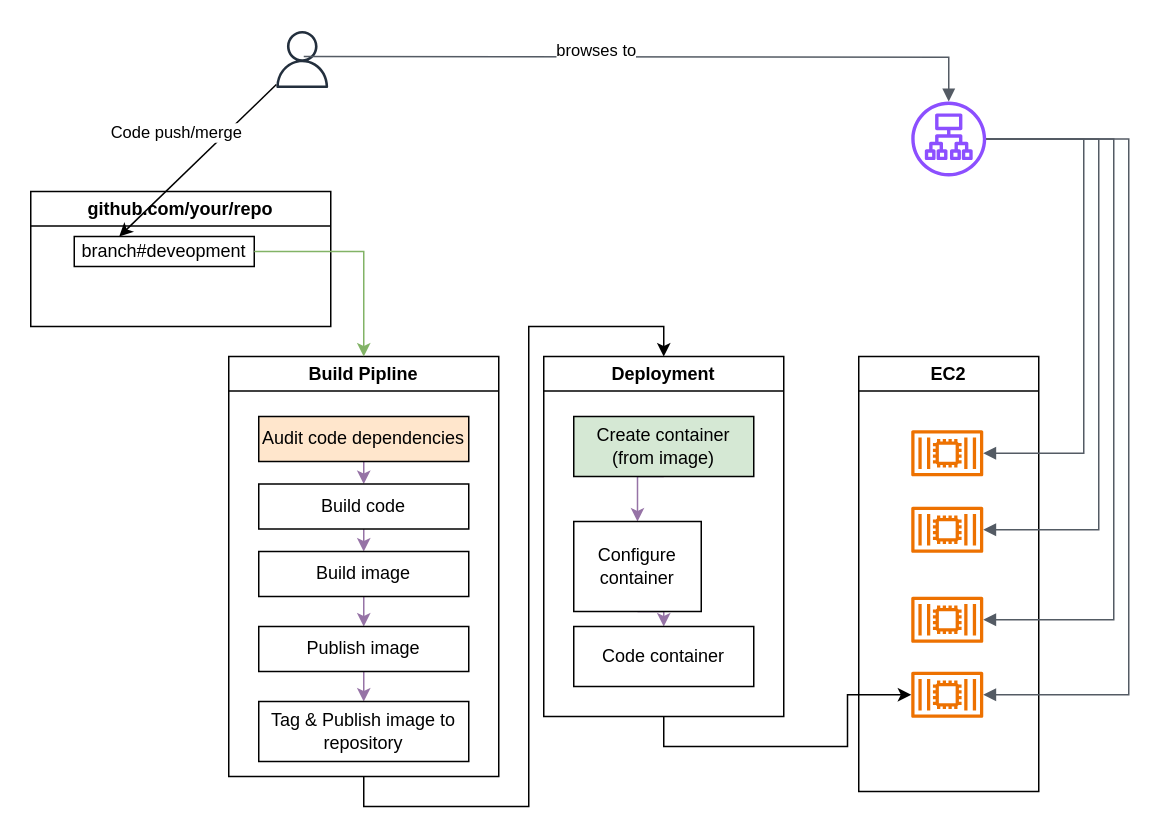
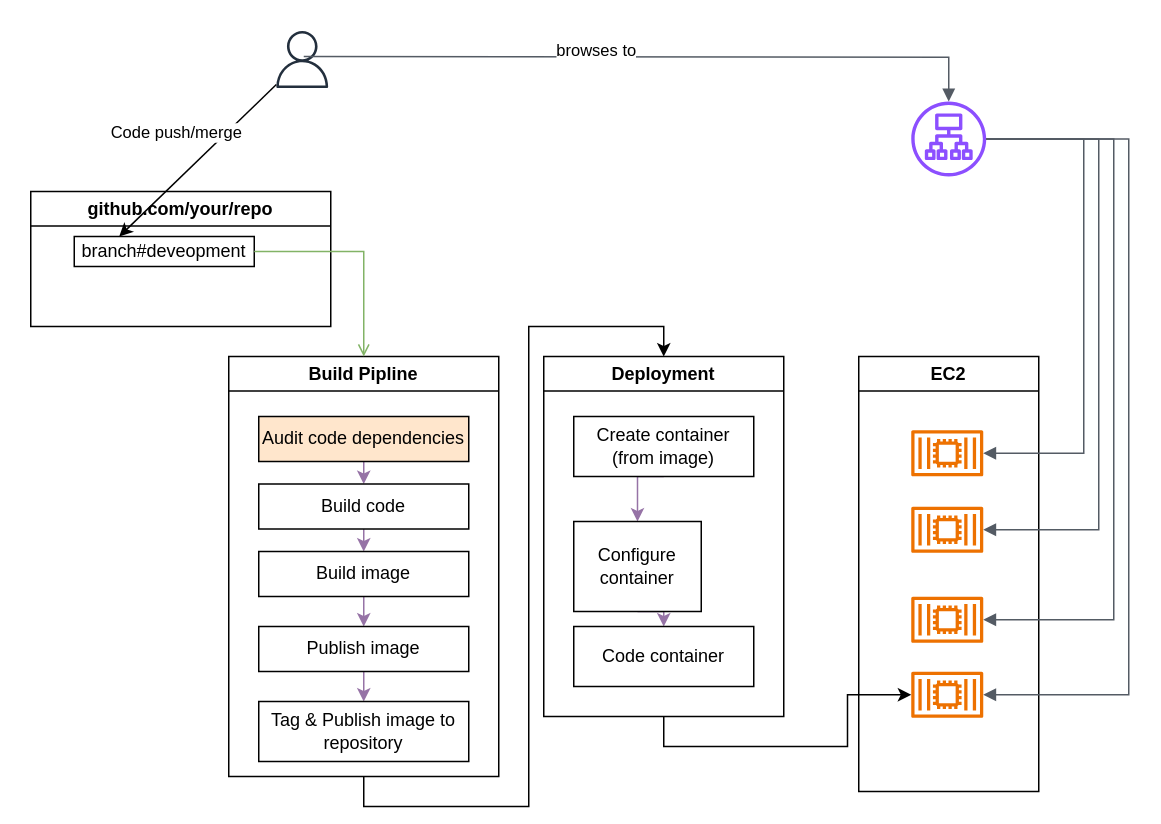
(364, 345) -> (364, 347)
(664, 446) -> (664, 446)
